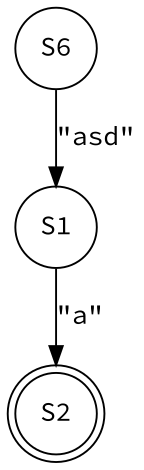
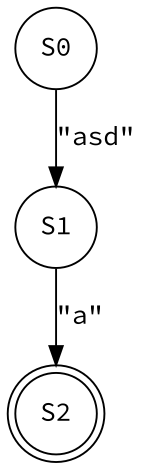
(56, 48) -> (56, 48)
